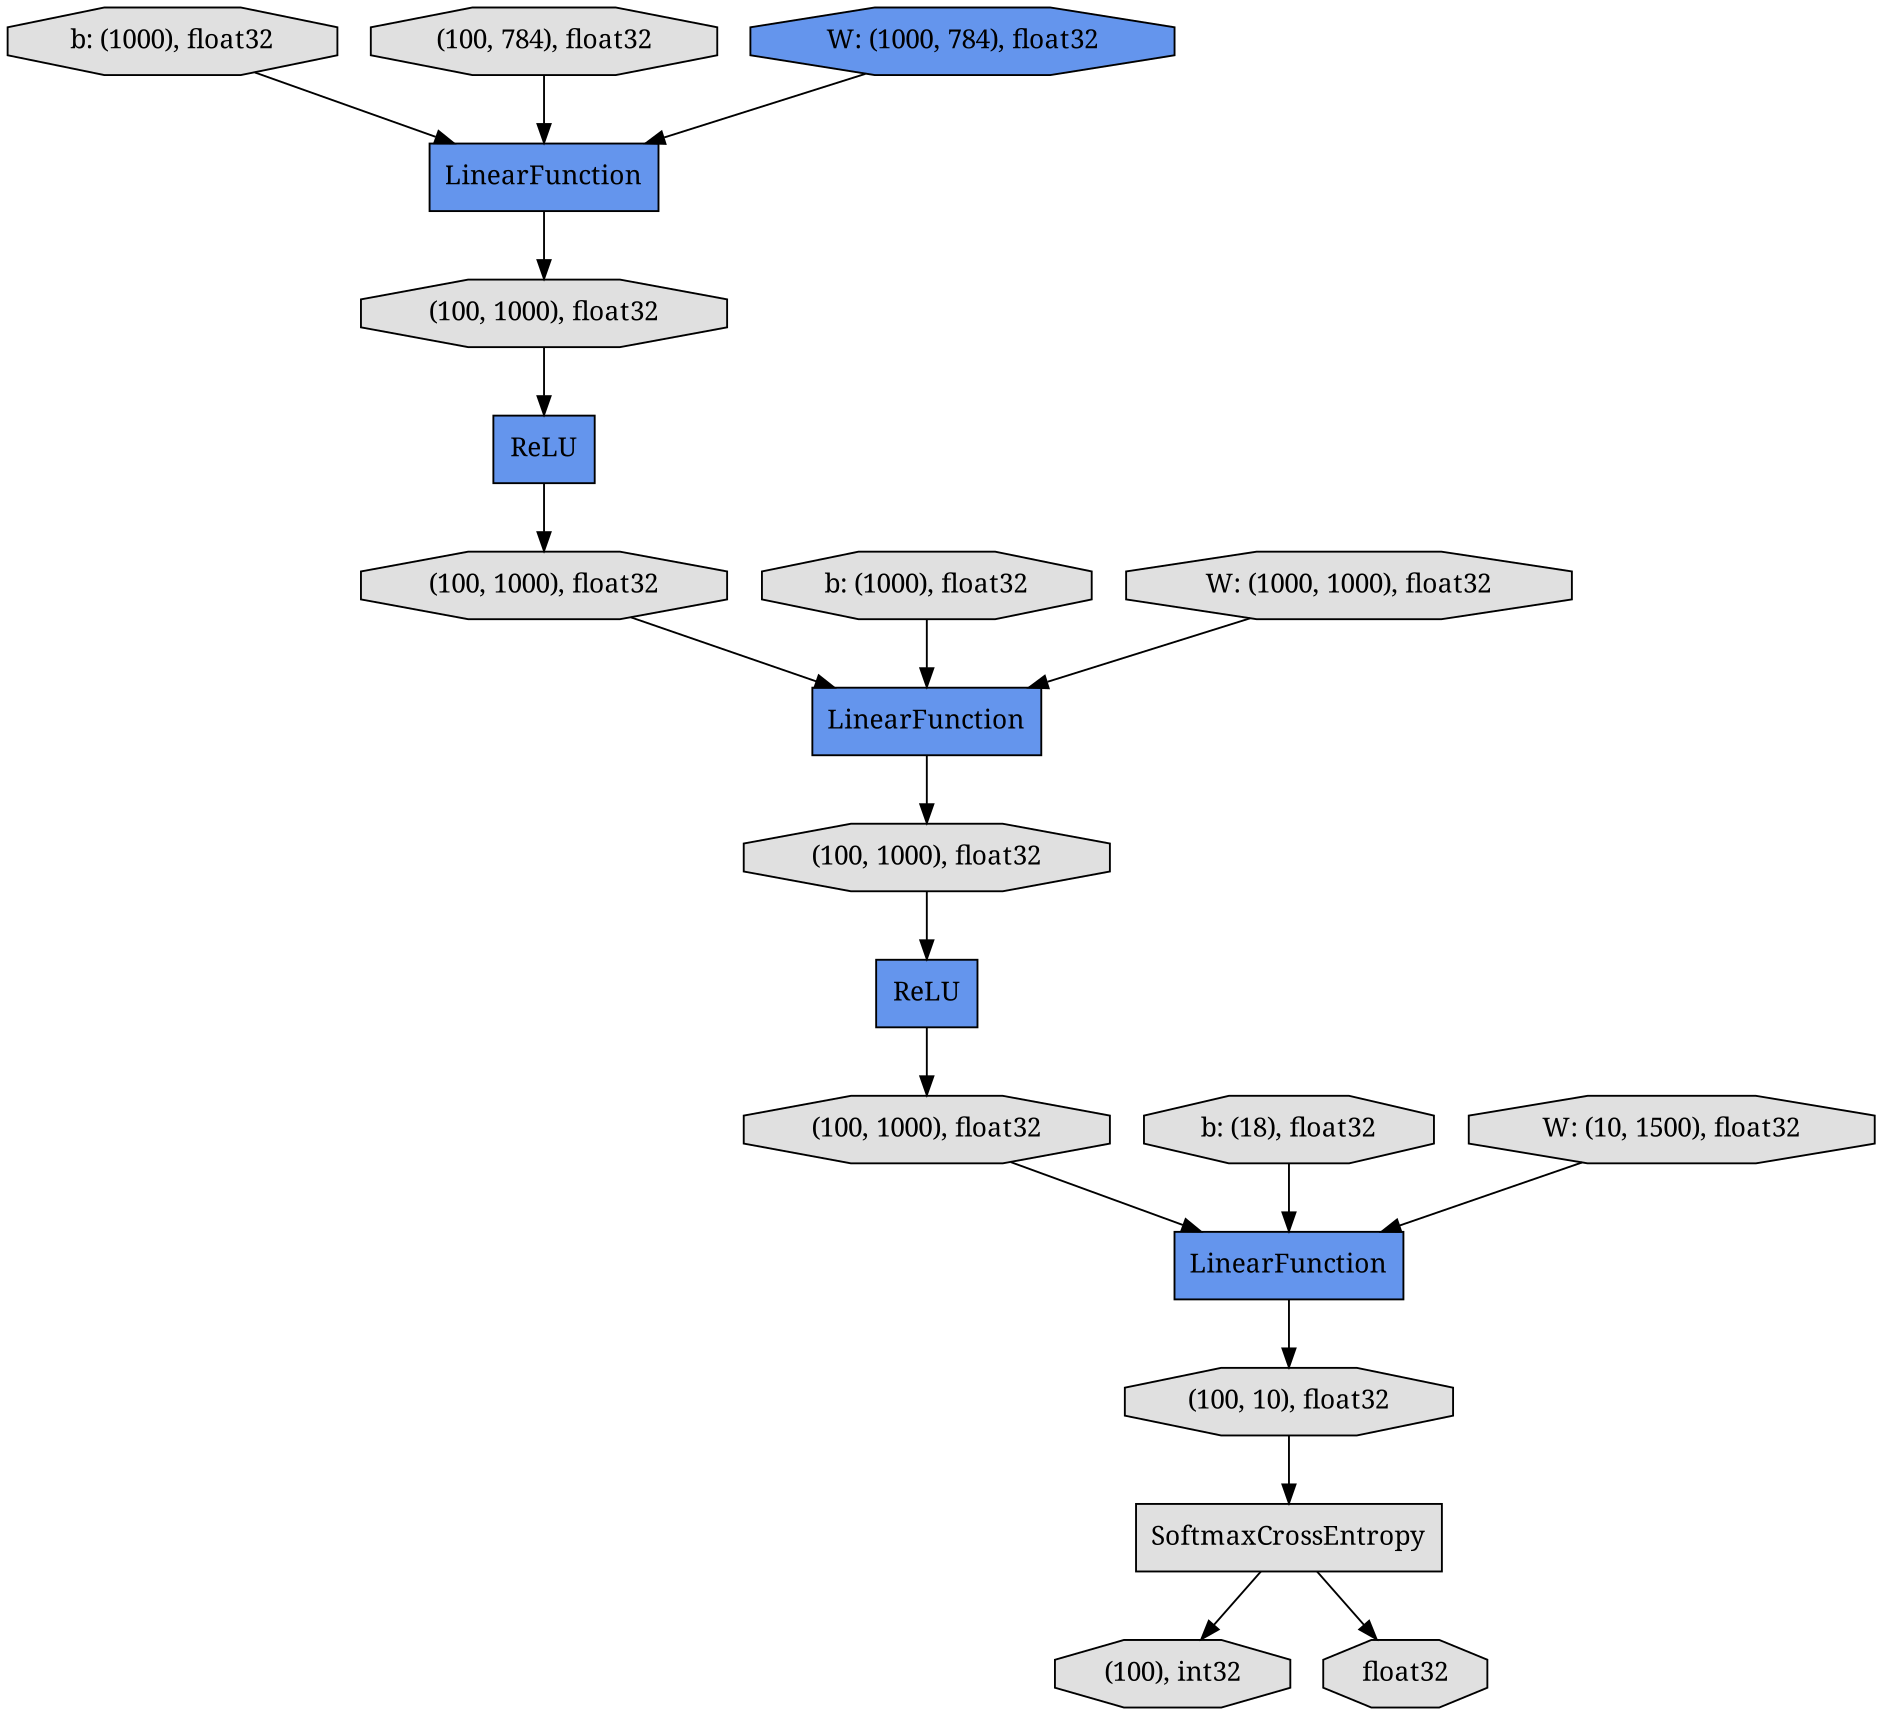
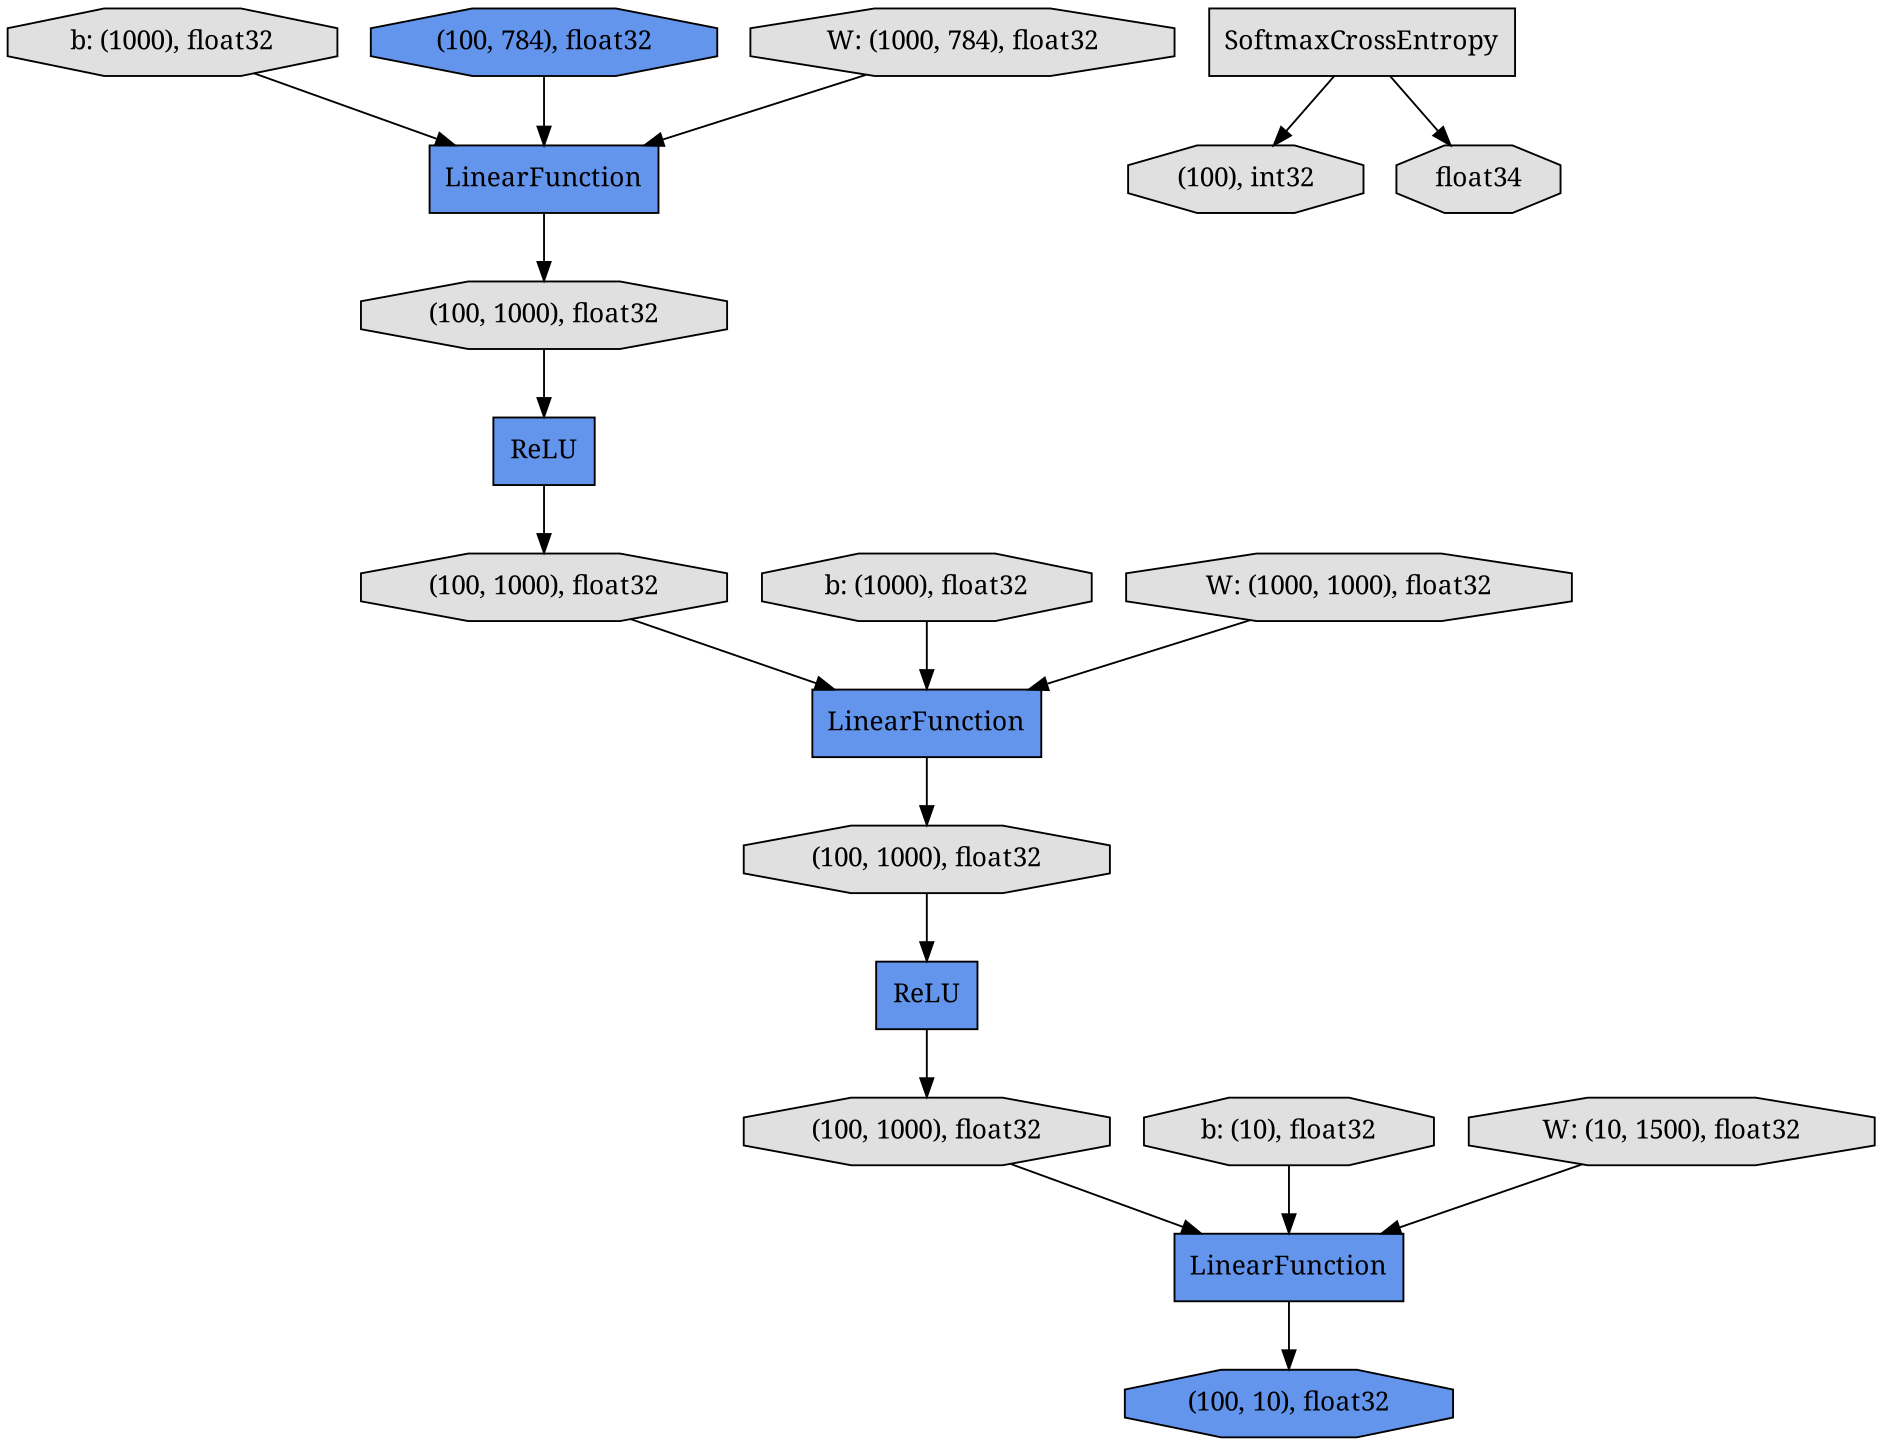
(544, 41) -> (544, 42)
(962, 41) -> (962, 42)
(1289, 1130) -> (1289, 1131)
(1289, 1402) -> (1289, 1404)
(1289, 1460) -> none
(1405, 1674) -> (1478, 179)
